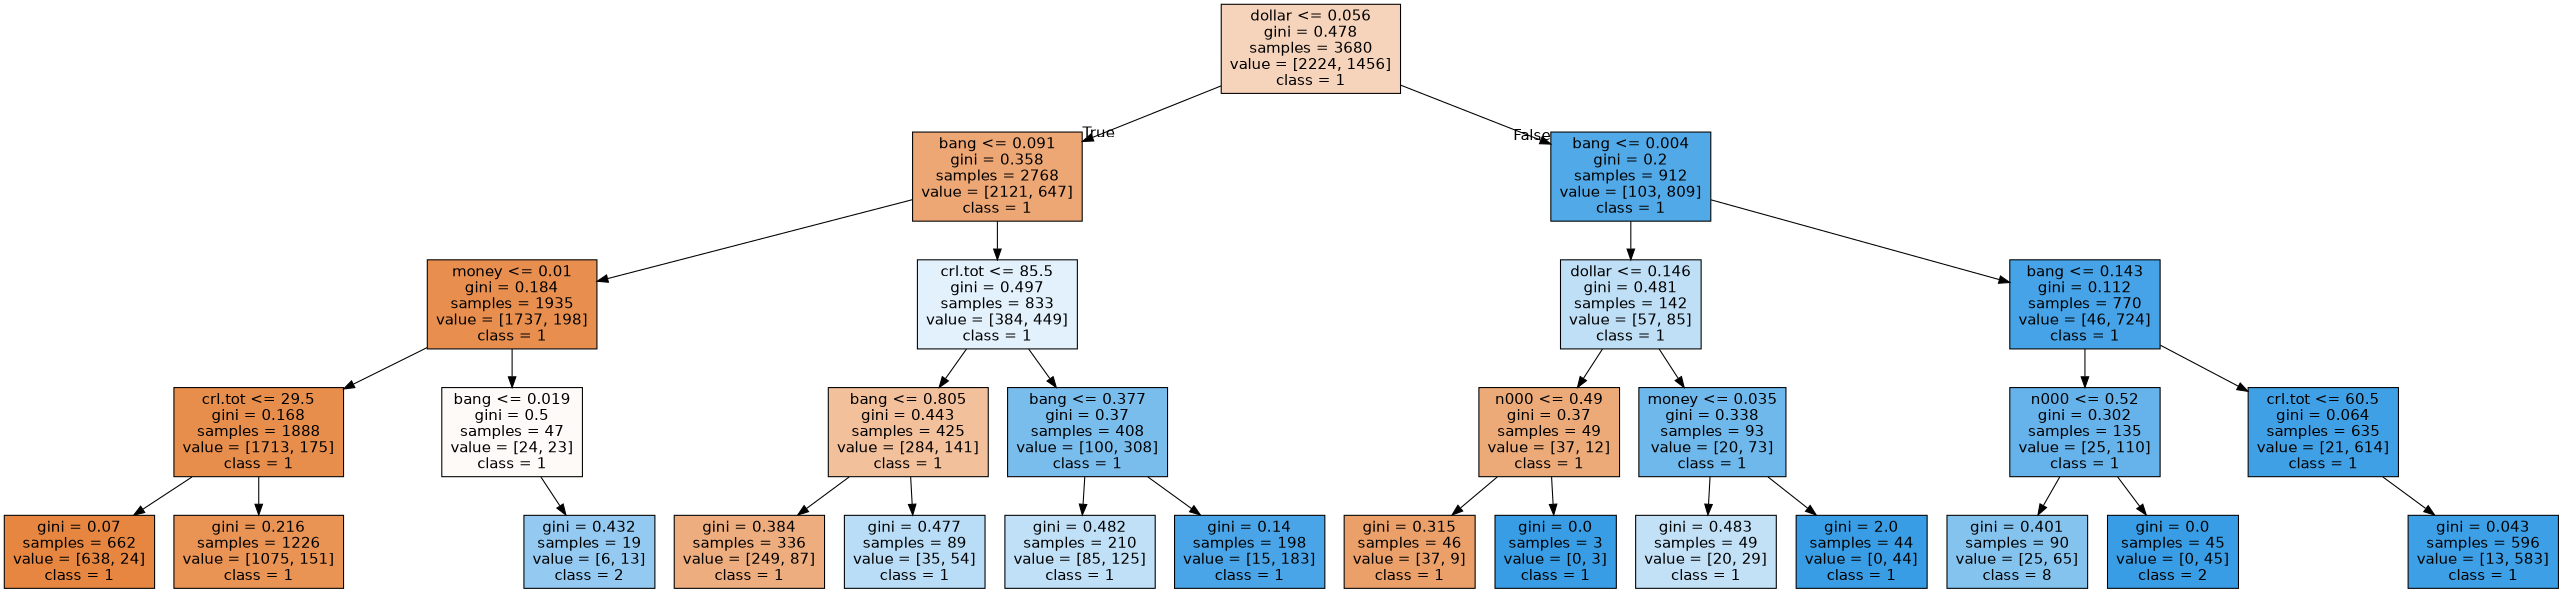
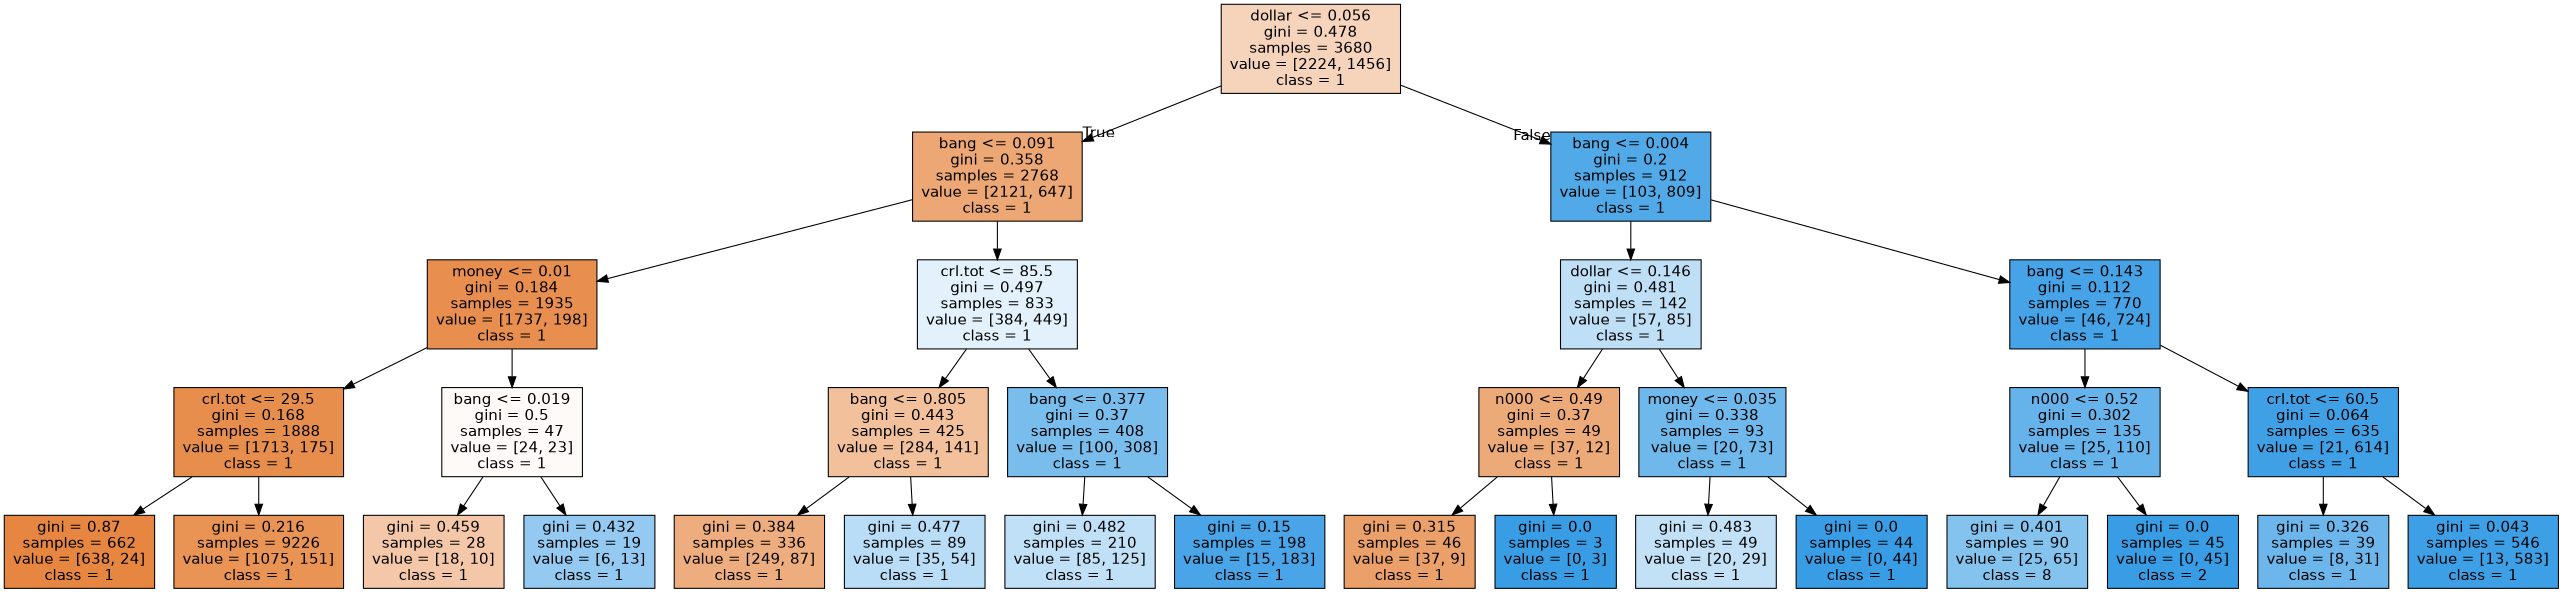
(79, 552) -> (79, 552)
(259, 552) -> (259, 552)
none -> (434, 552)
(589, 552) -> (589, 552)
(1250, 552) -> (1250, 552)
(1862, 552) -> (1862, 552)
none -> (2323, 552)
(2483, 552) -> (2483, 552)
